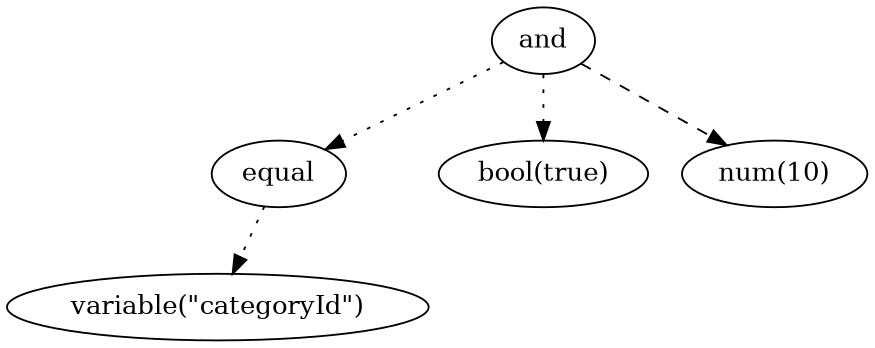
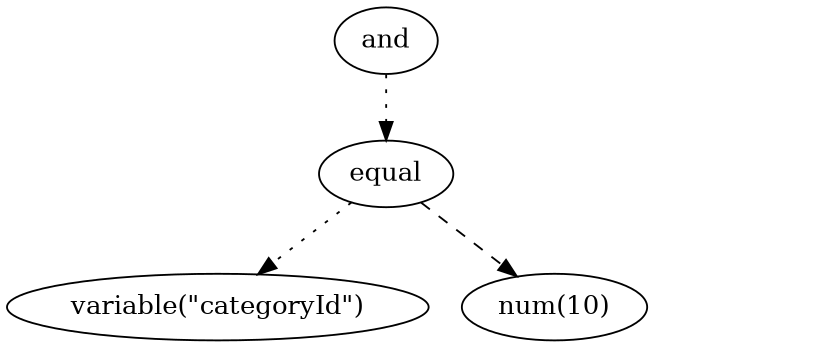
(646, 100) -> (461, 234)
(543, 174) -> none
